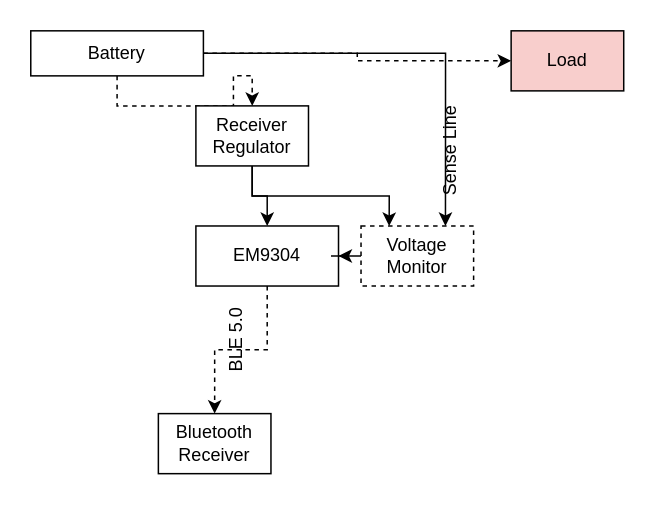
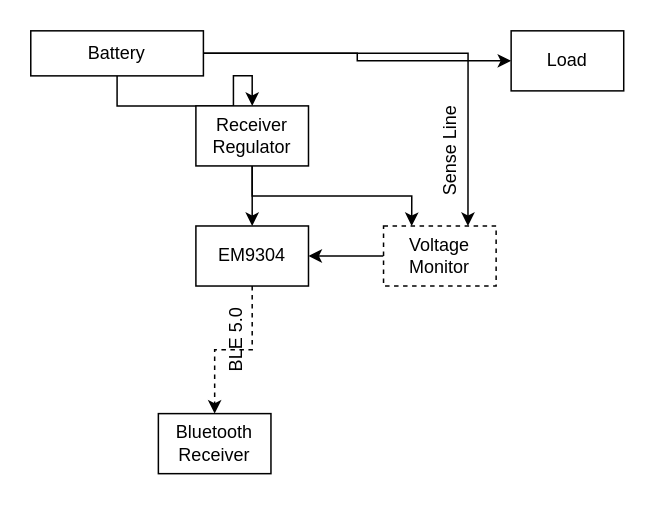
(427, 61) -> (427, 61)
(567, 61) -> (567, 61)
(142, 106) -> (142, 106)
(267, 256) -> (252, 256)
(417, 256) -> (440, 256)
